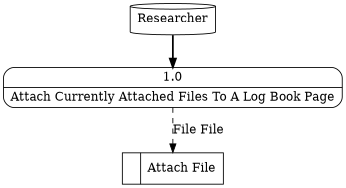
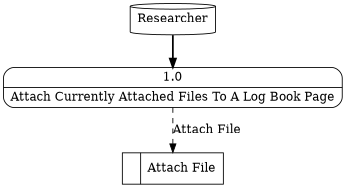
(199, 130) -> (207, 130)
